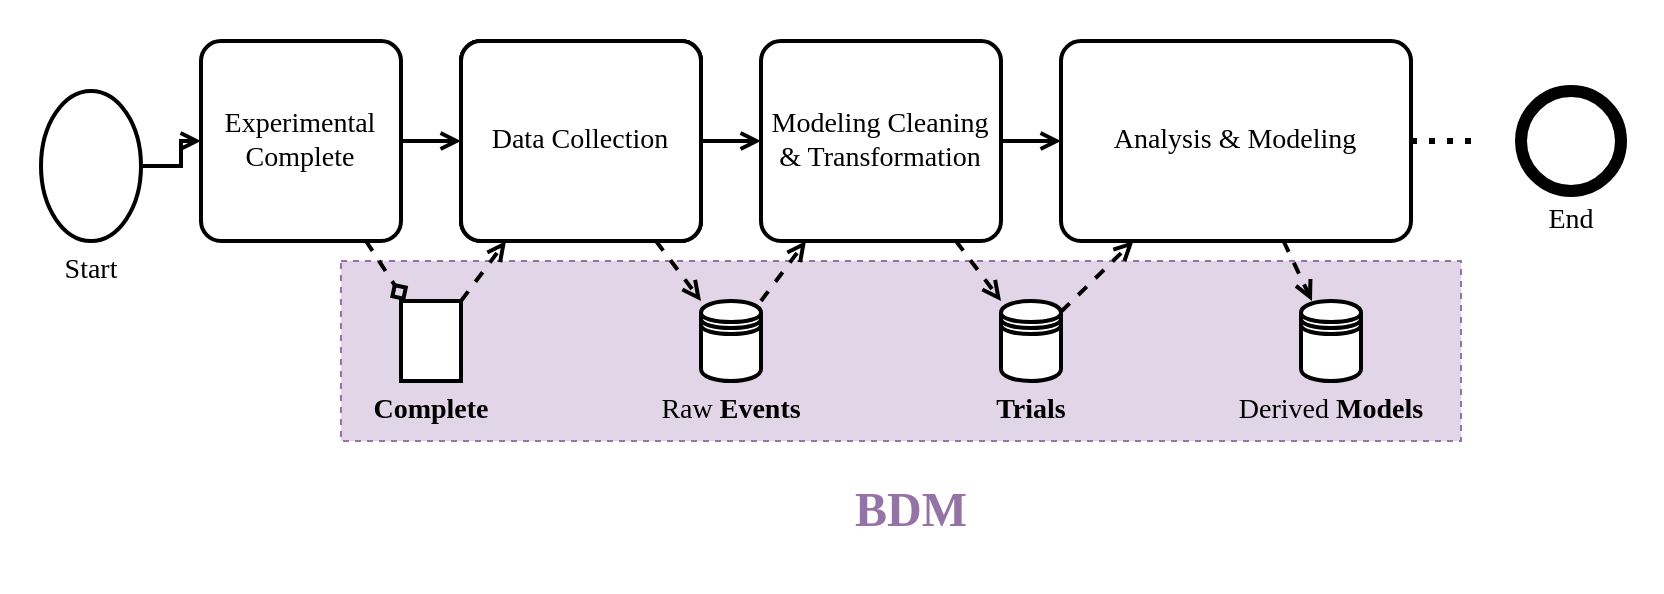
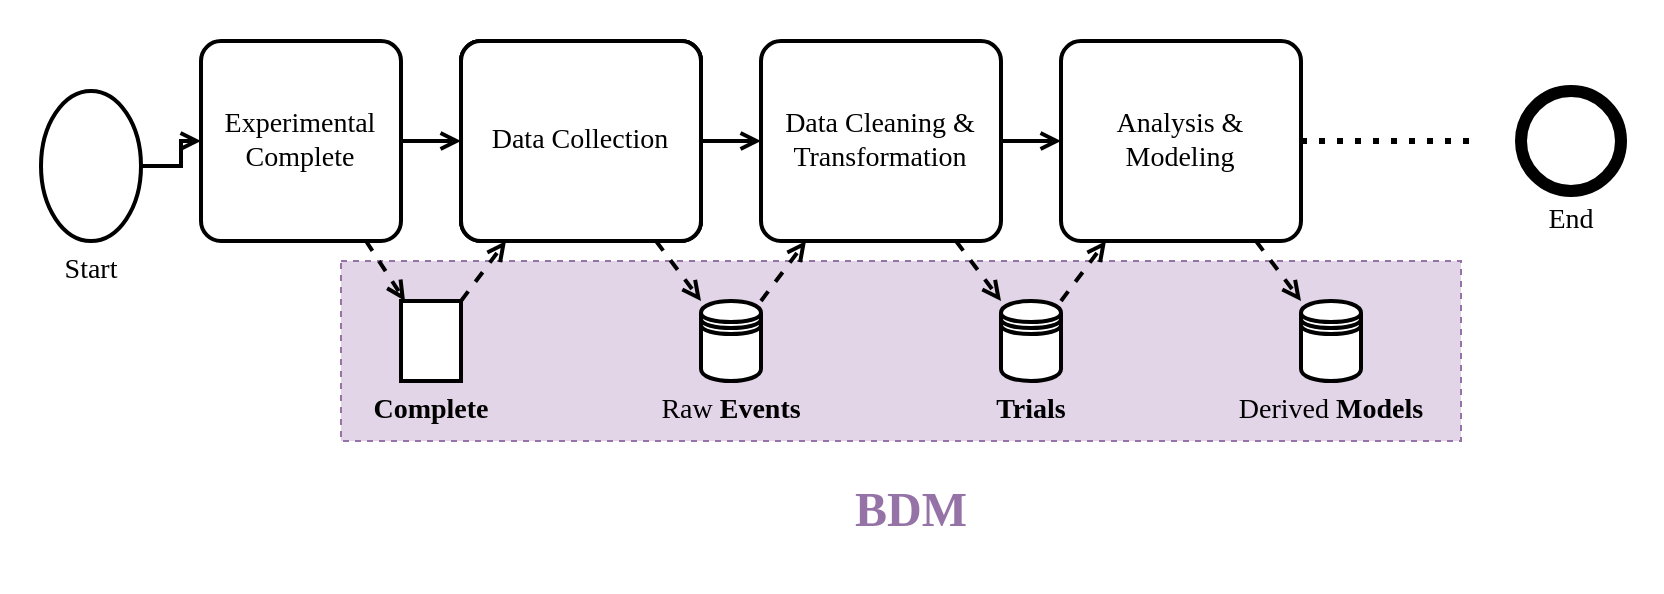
(881, 141) -> (881, 141)
(1236, 141) -> (1181, 141)
(394, 284) -> (397, 288)
